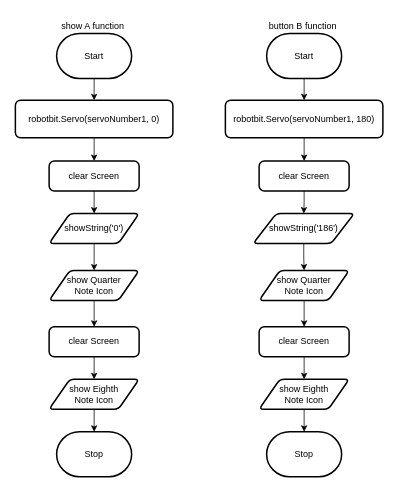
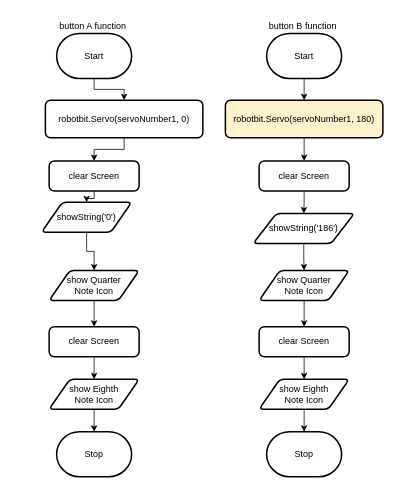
(93, 27) -> (93, 27)
(94, 119) -> (124, 119)
(304, 119) -> (304, 119)
(94, 228) -> (87, 217)
